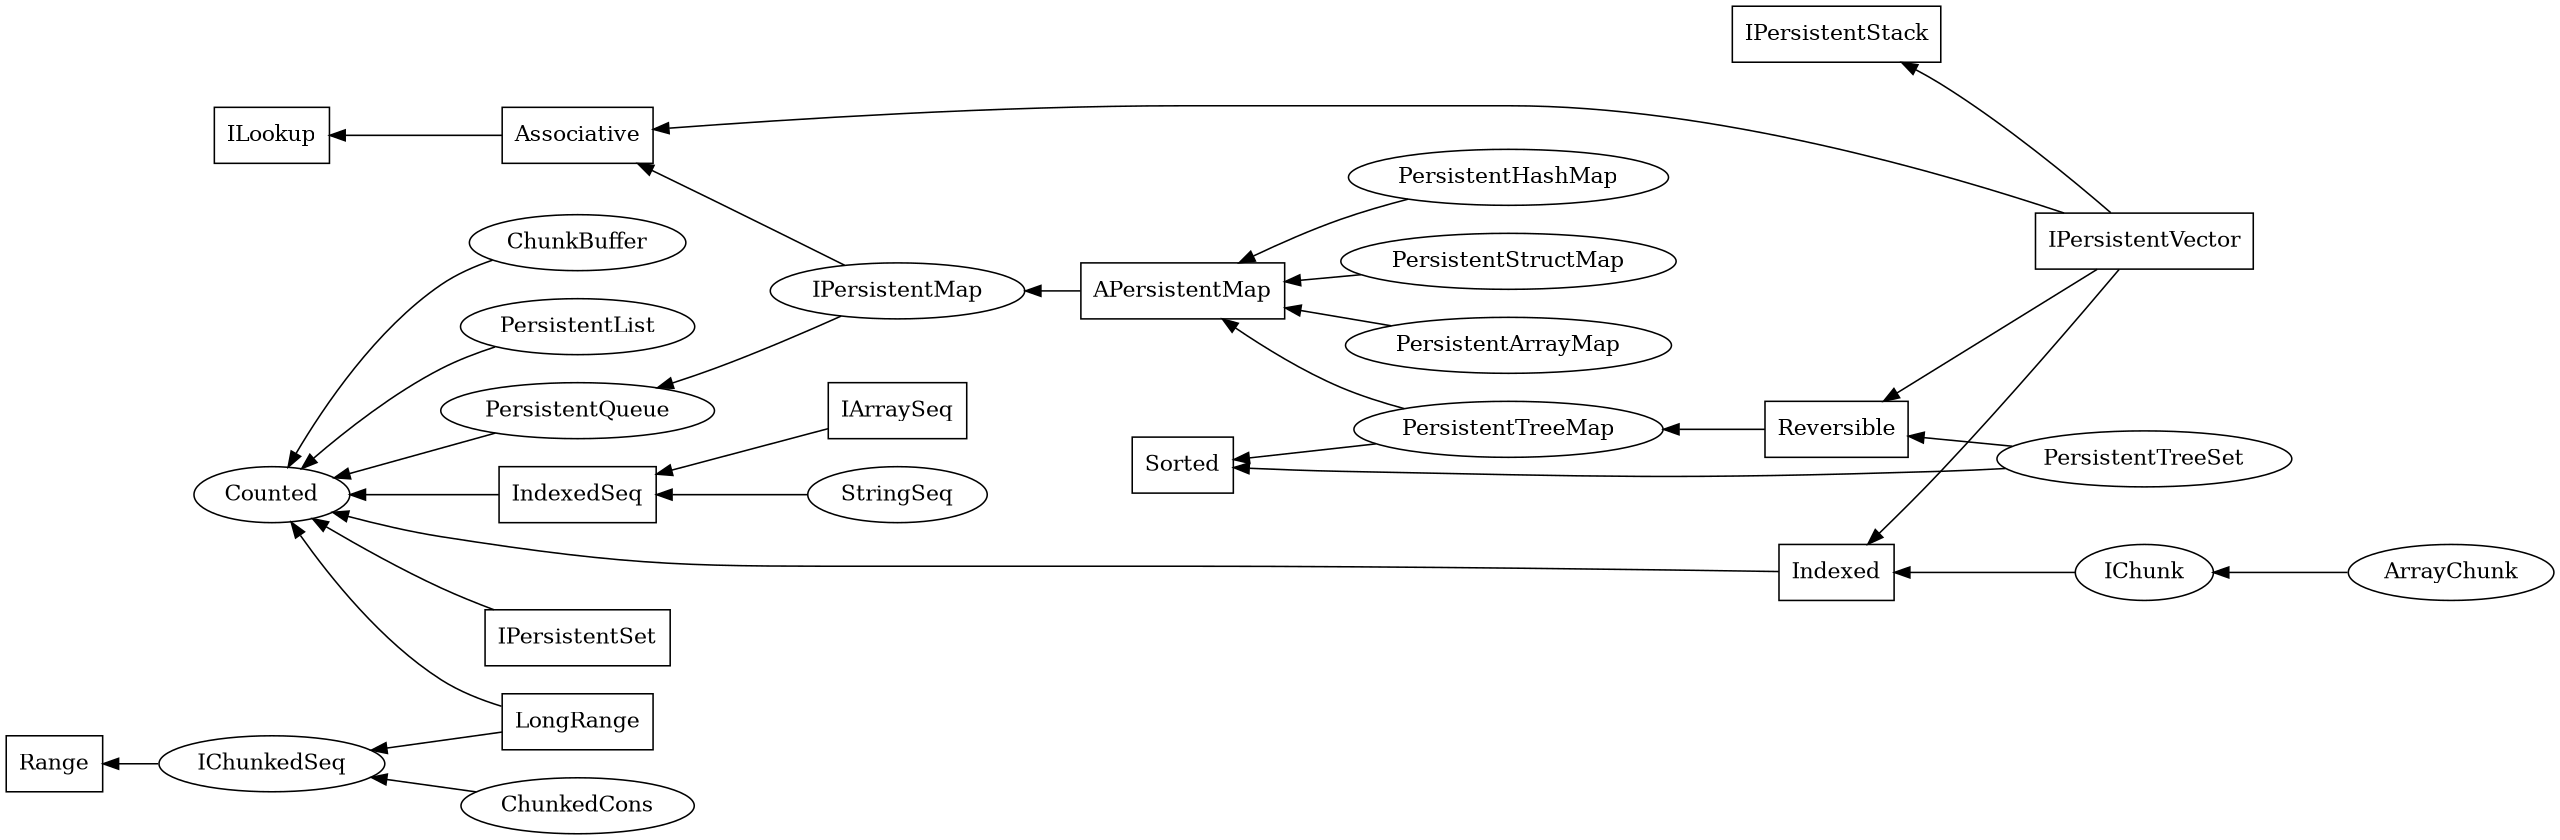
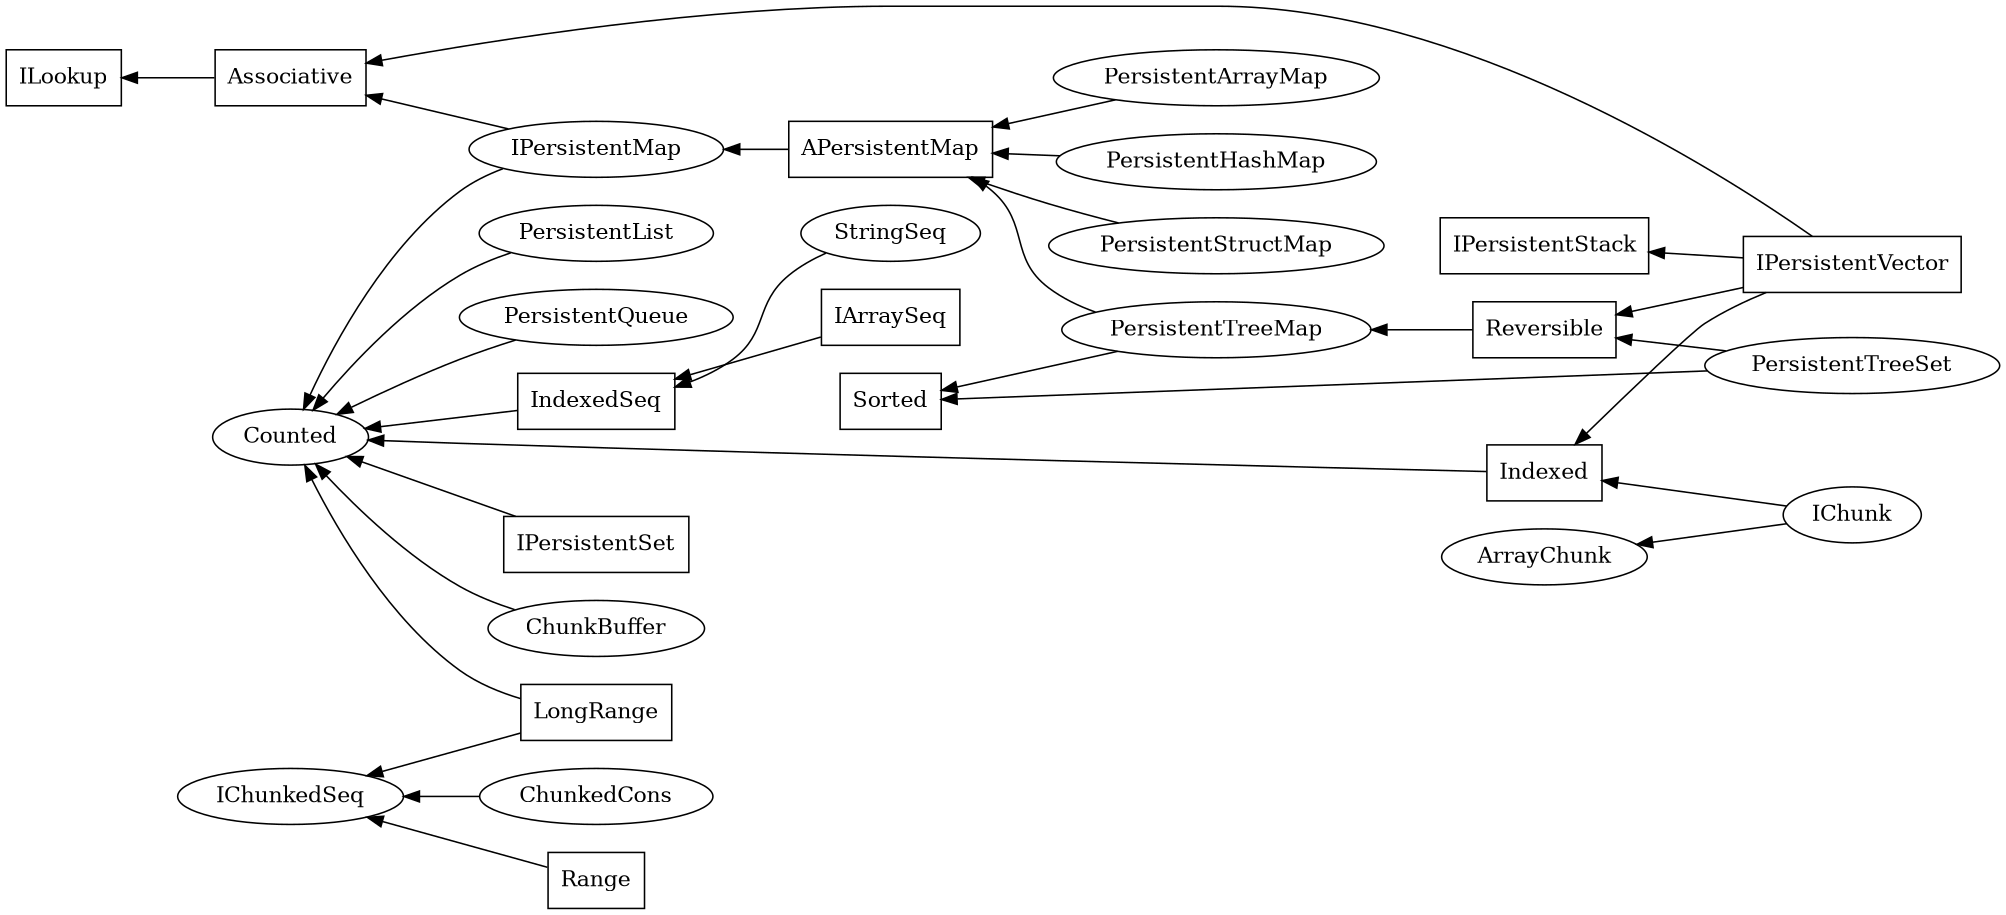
(758, 352) -> (387, 265)
(2288, 572) -> (1720, 533)
(138, 764) -> (465, 844)
